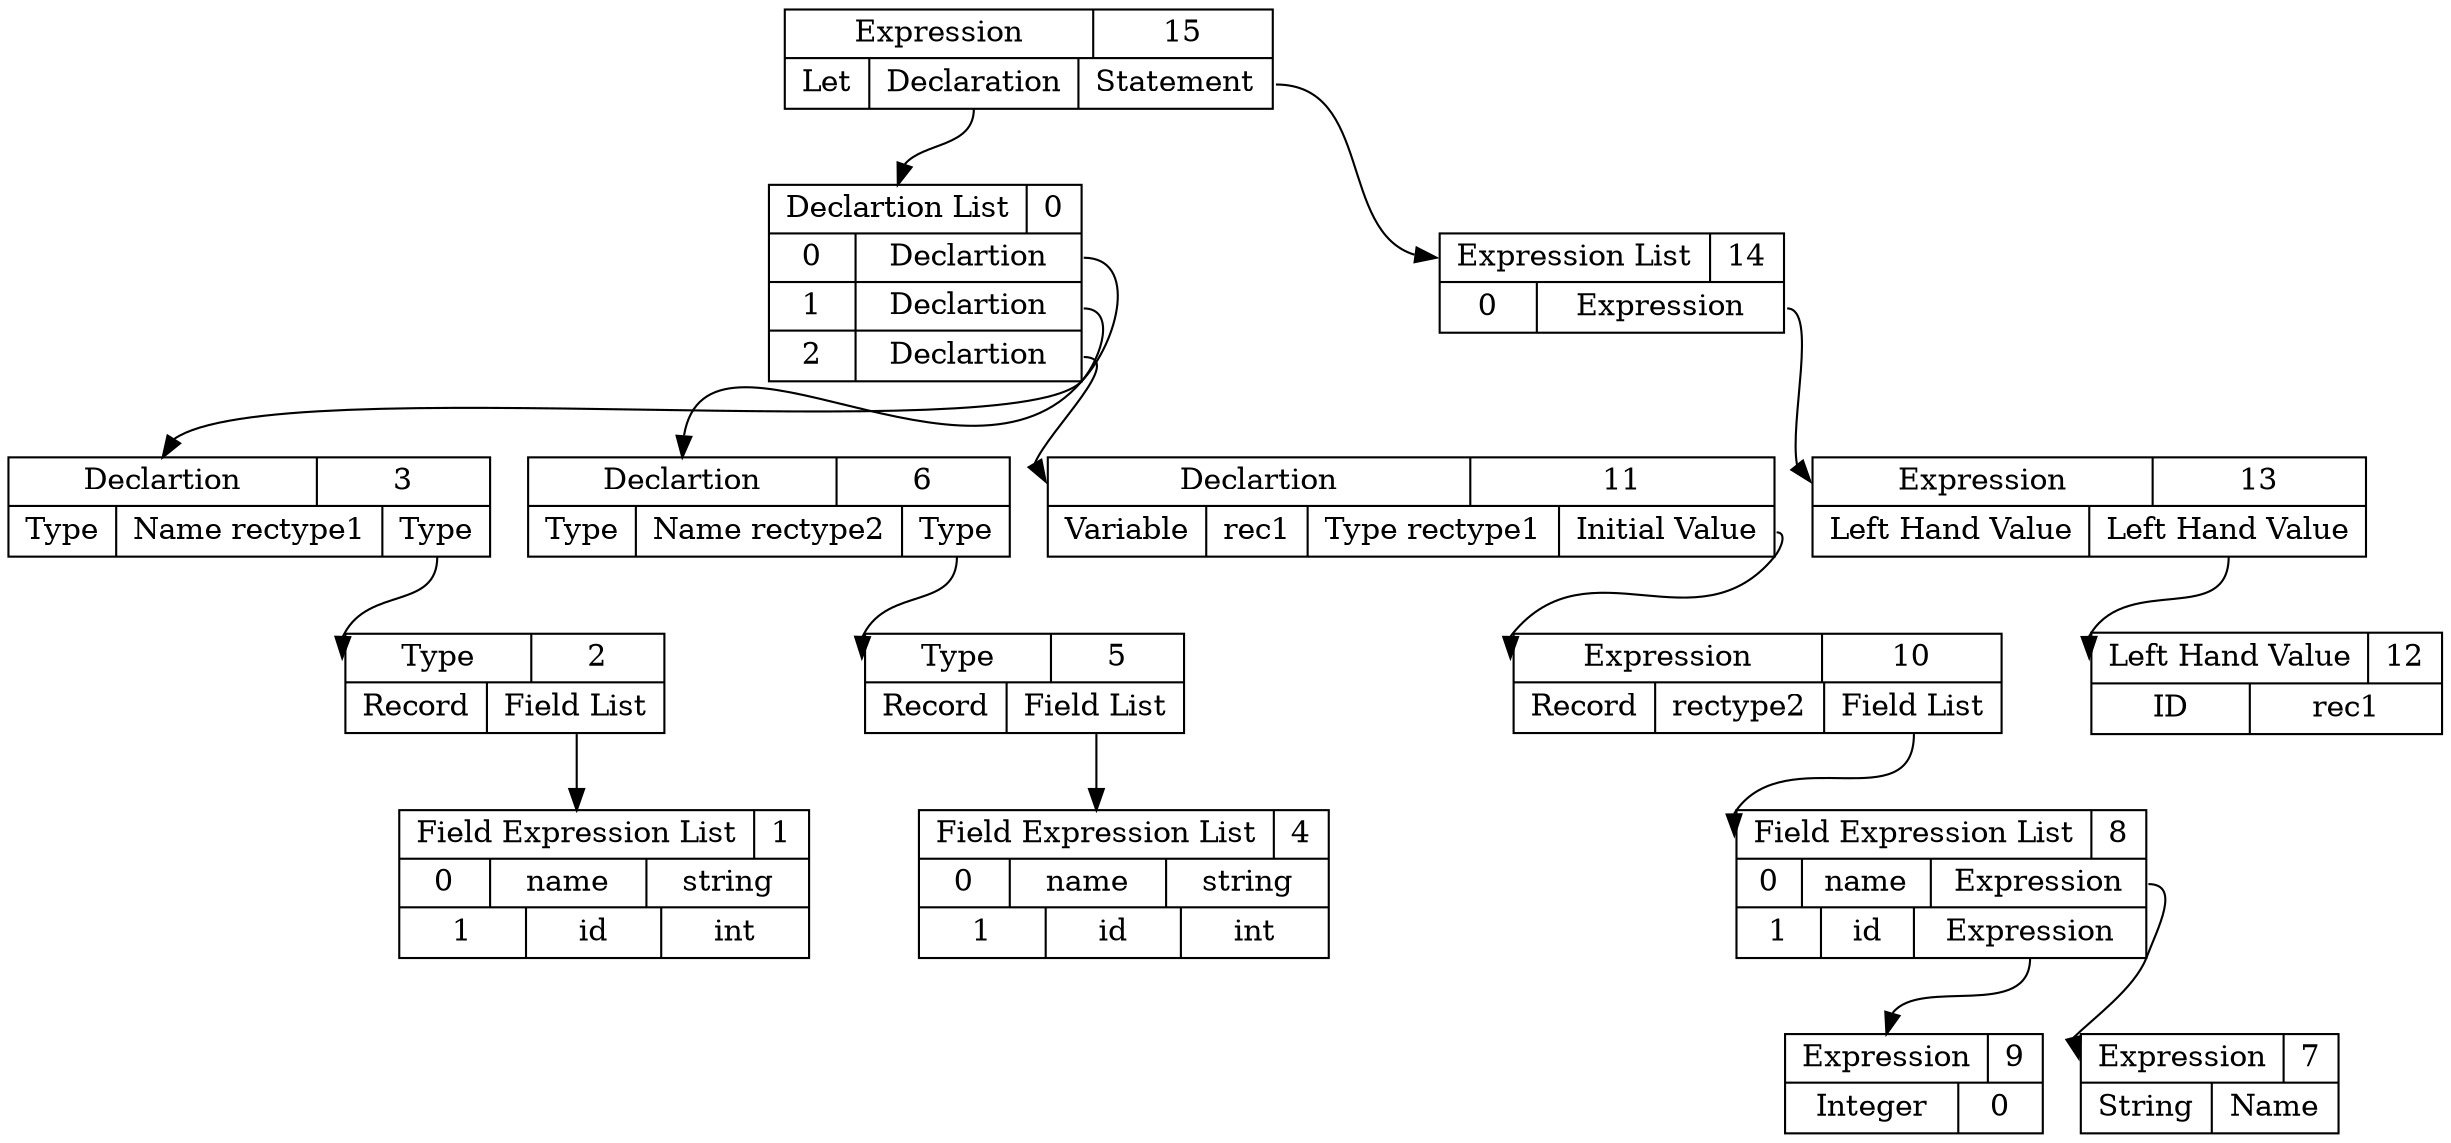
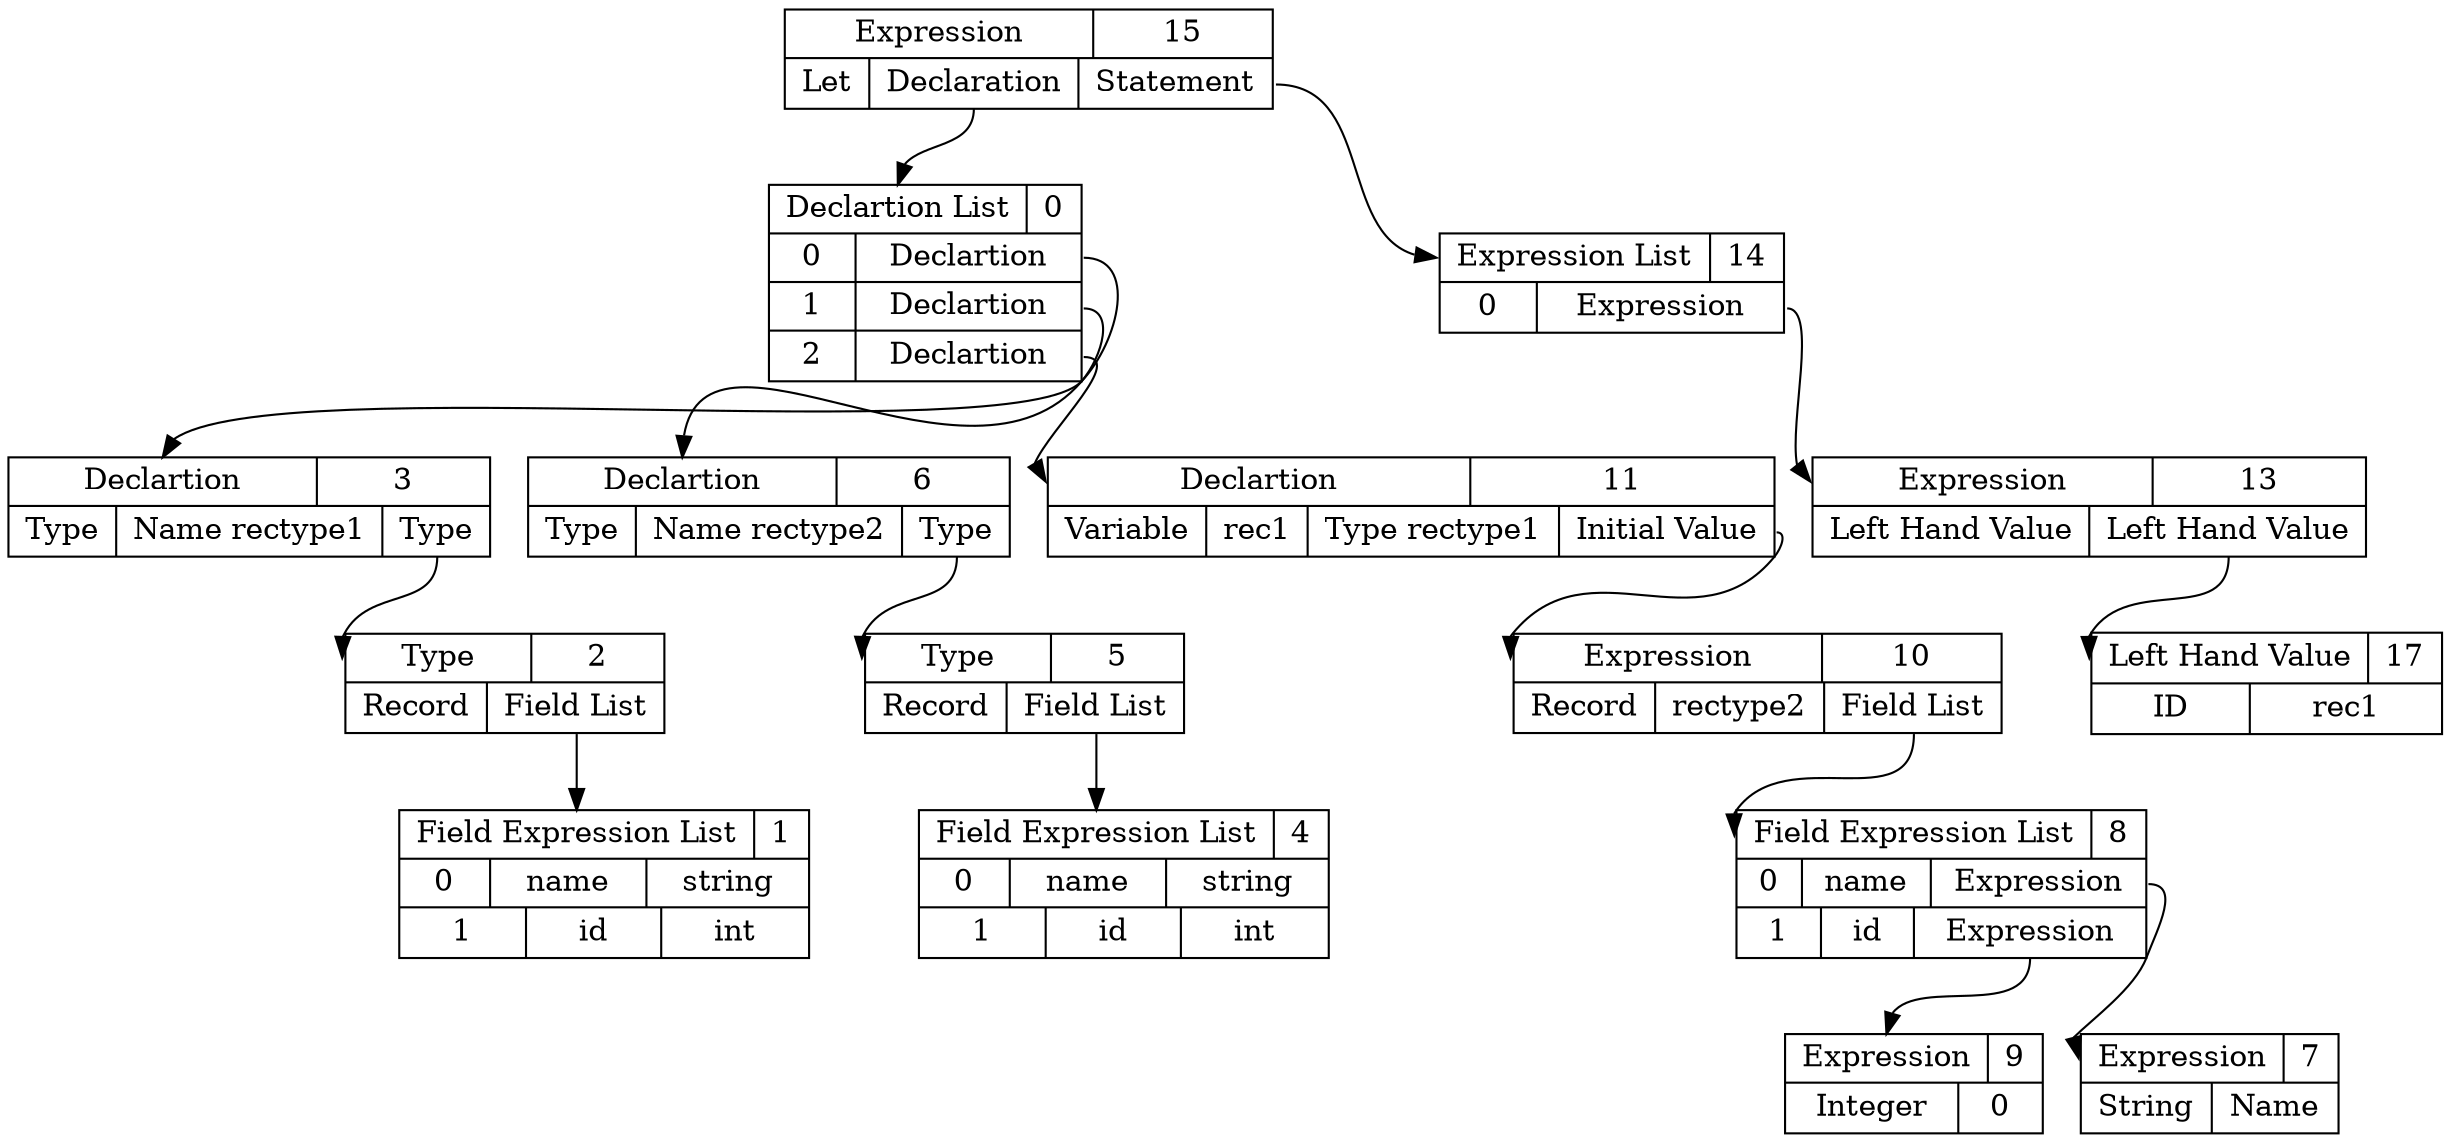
(2405, 657) -> (2405, 657)
